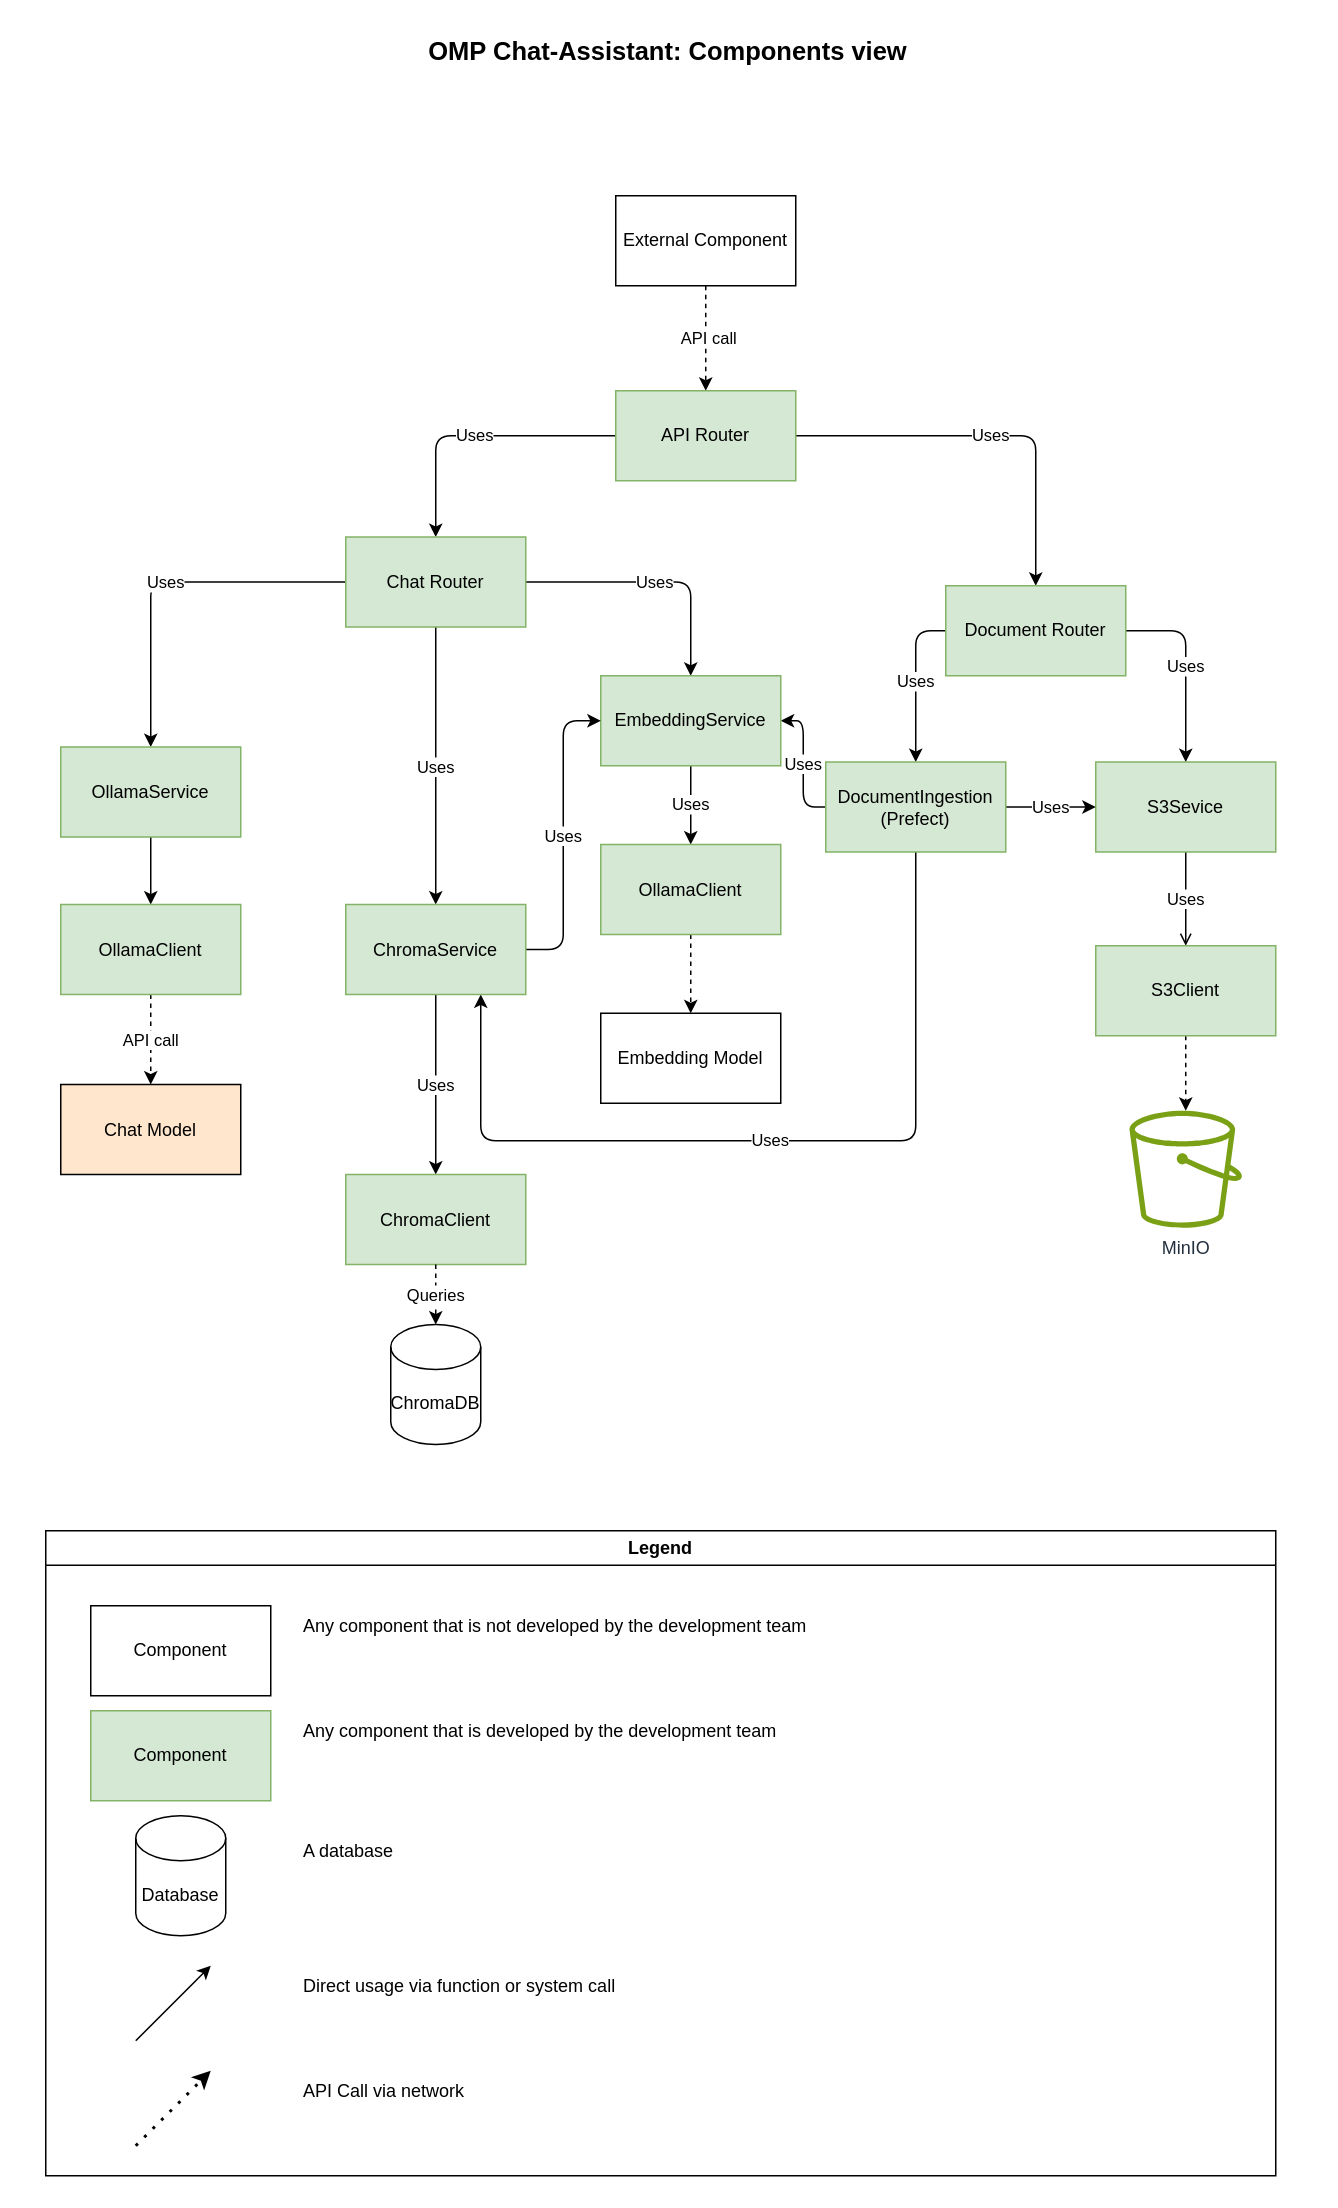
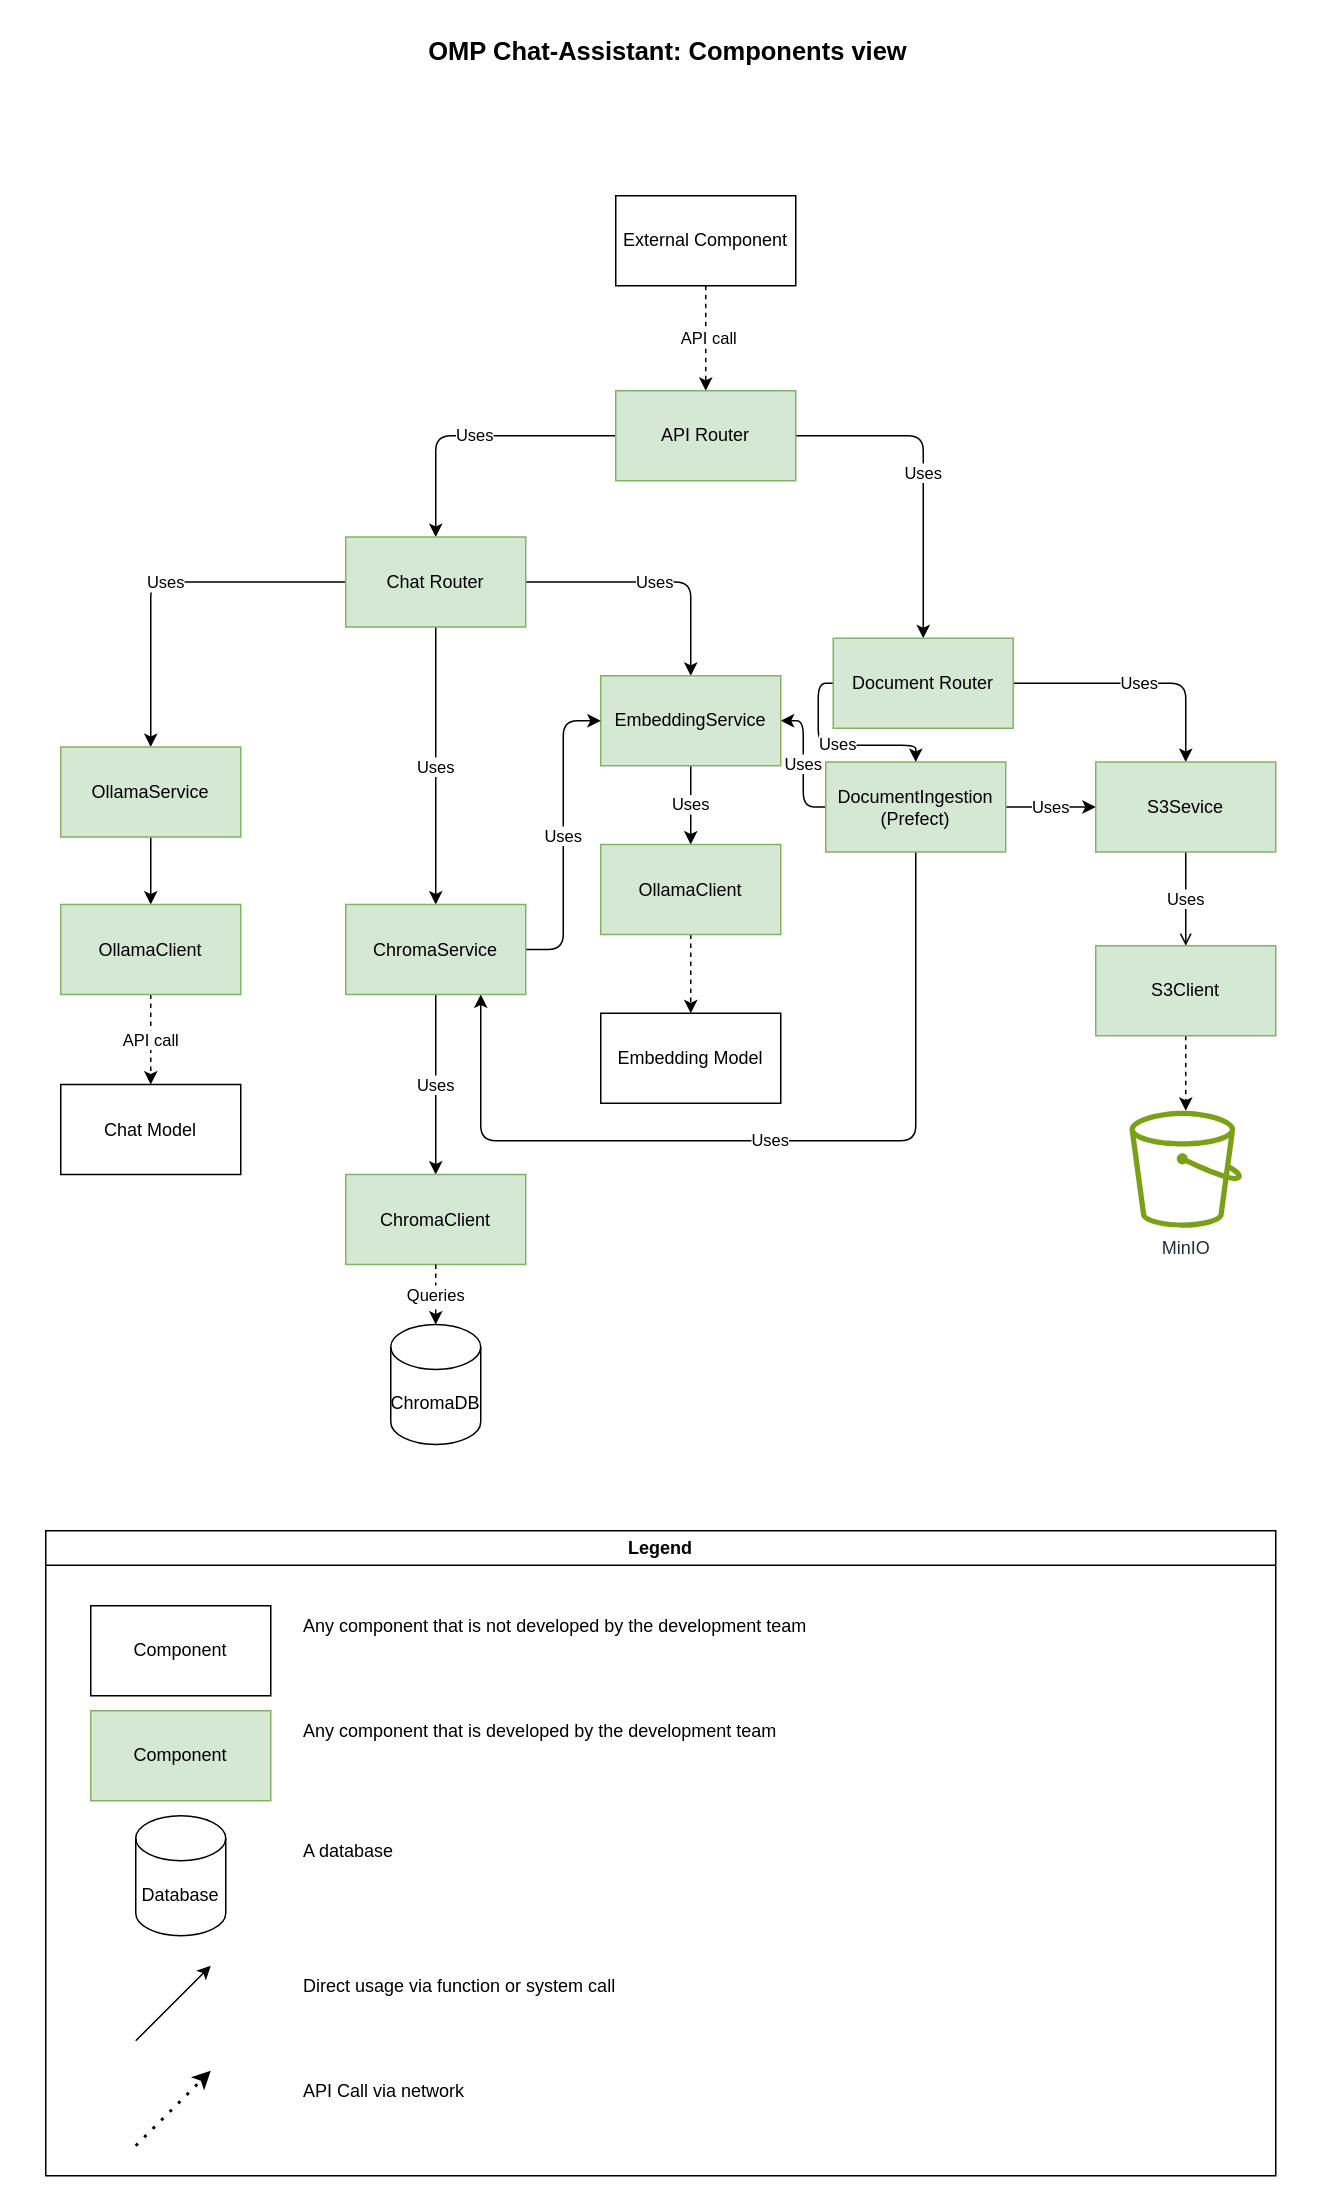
(1036, 631) -> (923, 683)
(151, 1130) -> (151, 1130)
